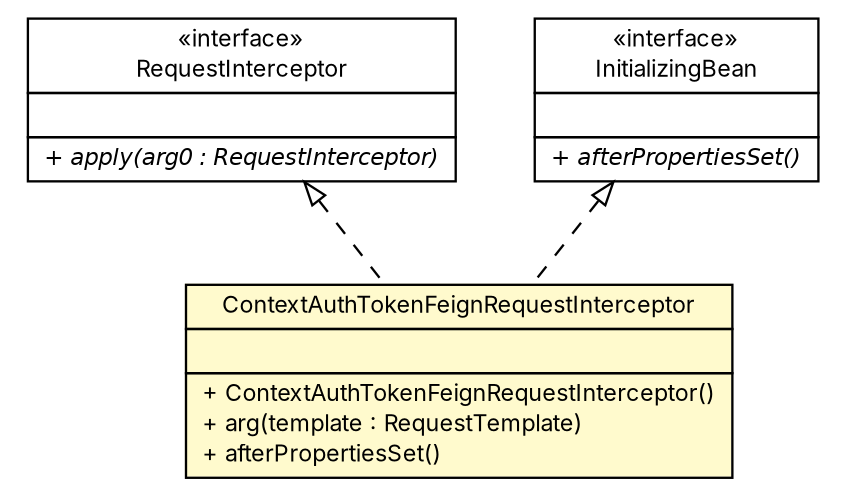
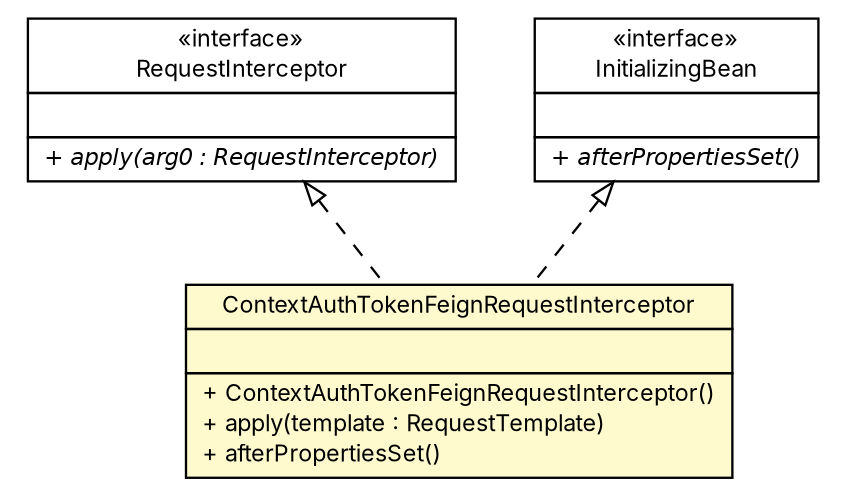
(393, 424) -> (405, 424)
